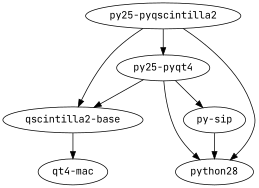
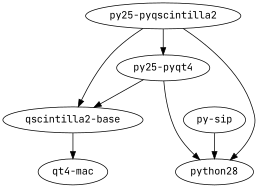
(186, 91) -> none
